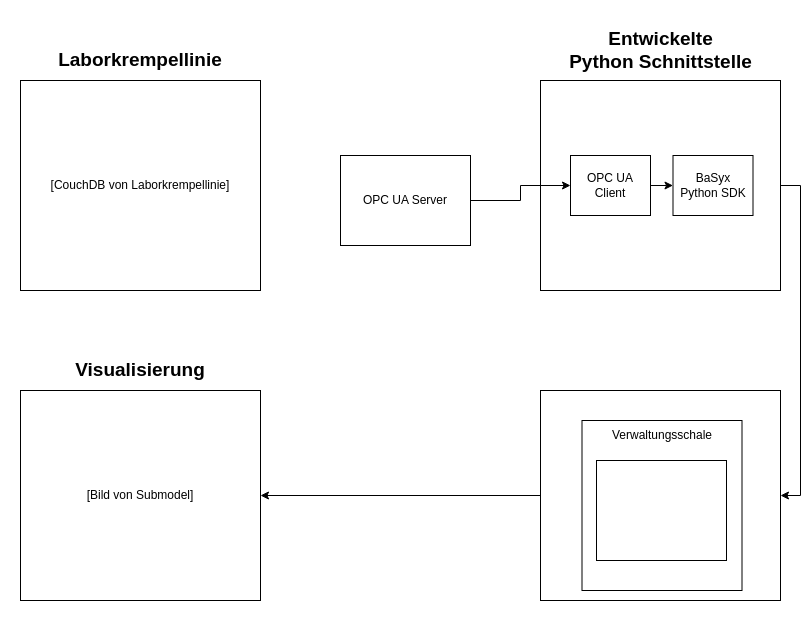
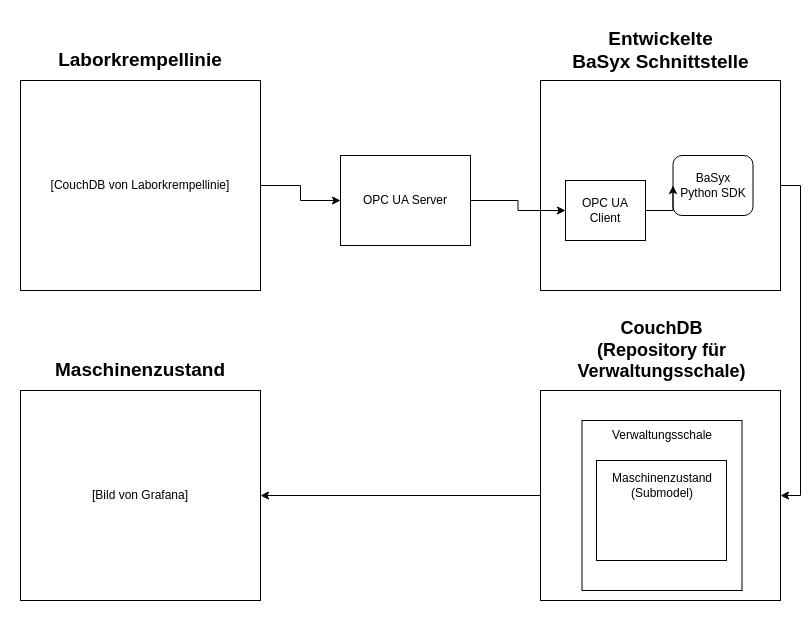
(661, 51) -> (661, 51)
(611, 186) -> (606, 211)
(713, 186) -> (713, 186)
none -> (301, 190)
none -> (662, 351)
(141, 371) -> (141, 371)
none -> (662, 486)
(141, 496) -> (141, 496)
